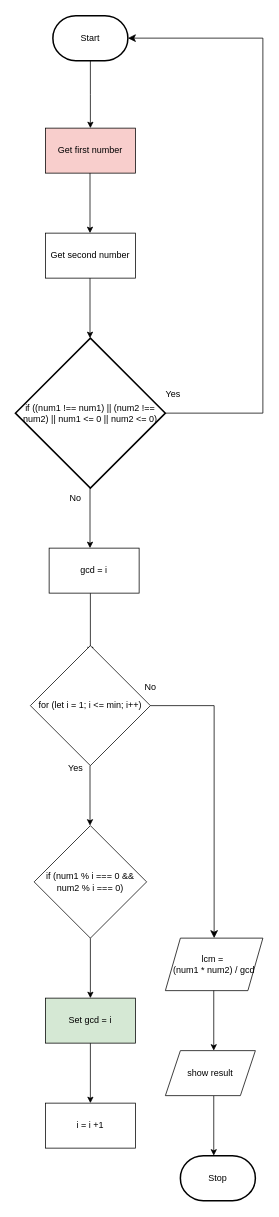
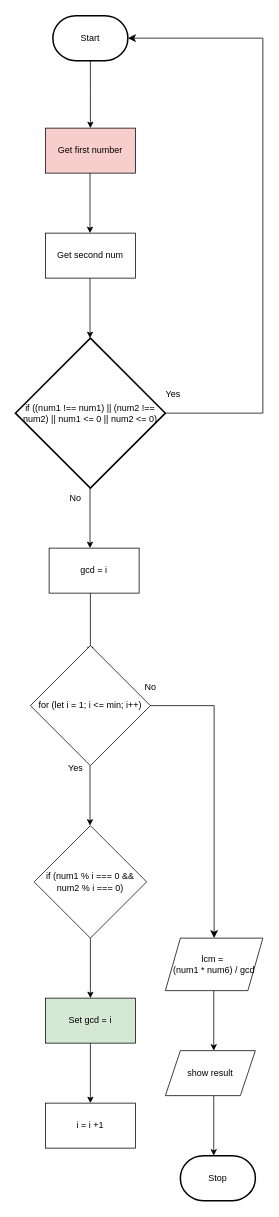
(90, 255) -> (90, 255)
(214, 964) -> (214, 964)
